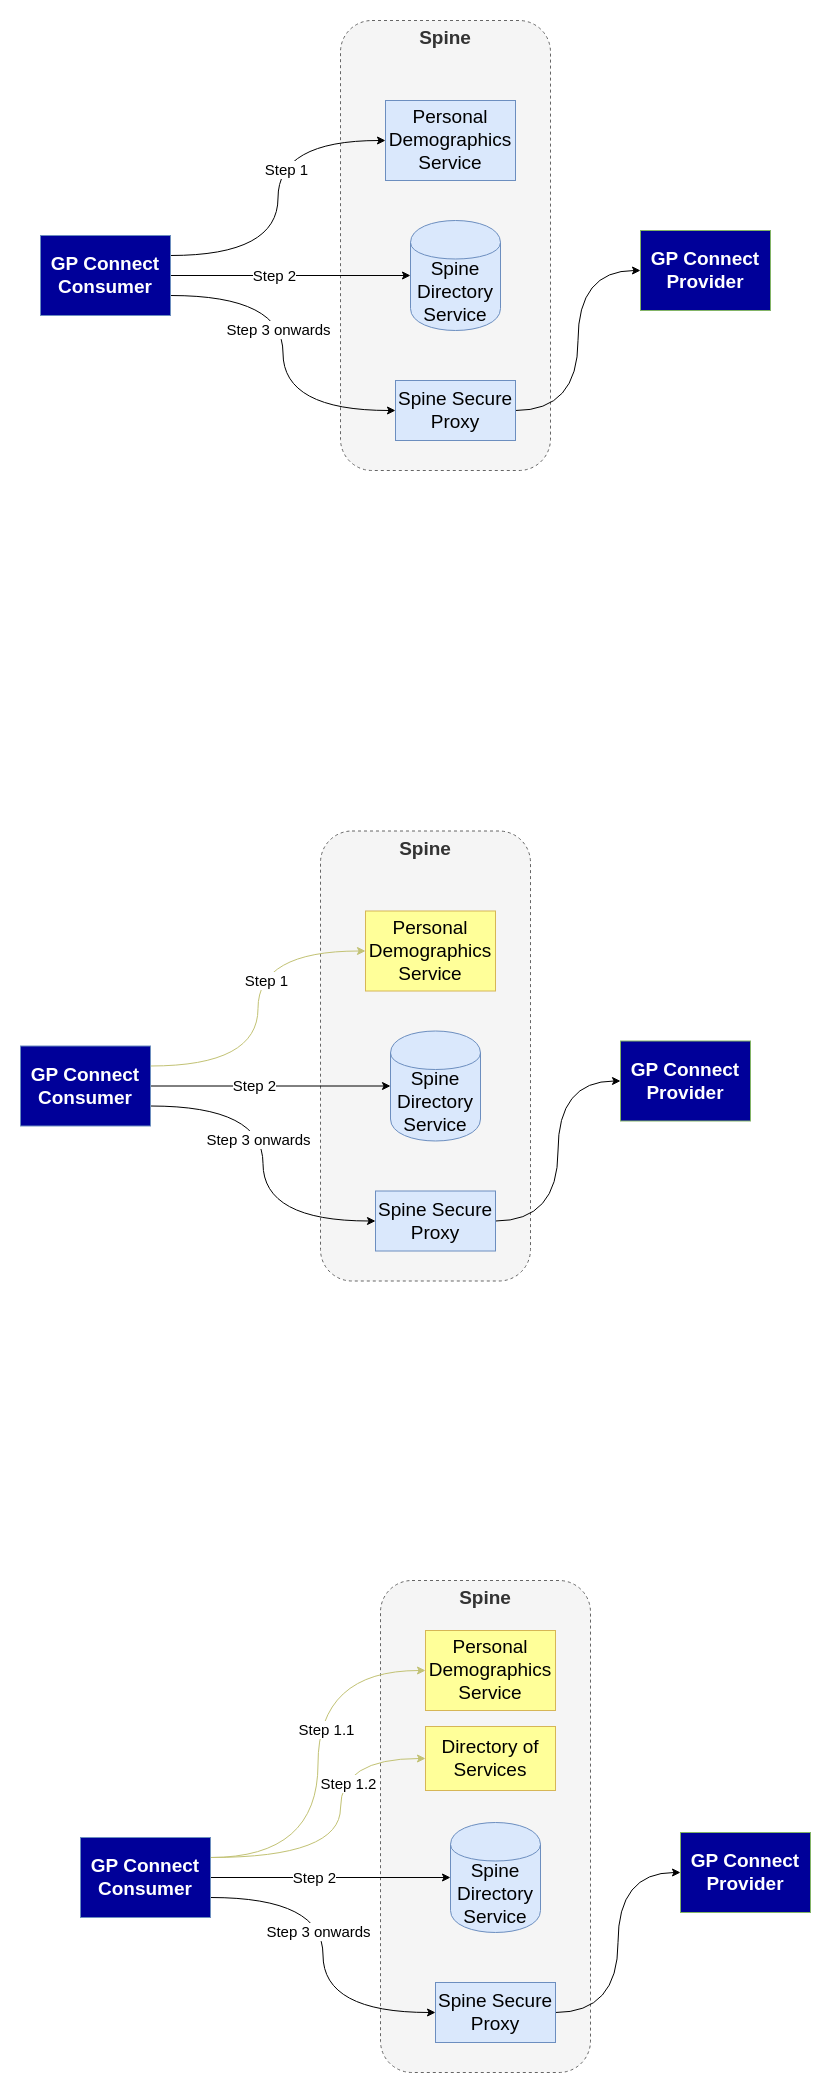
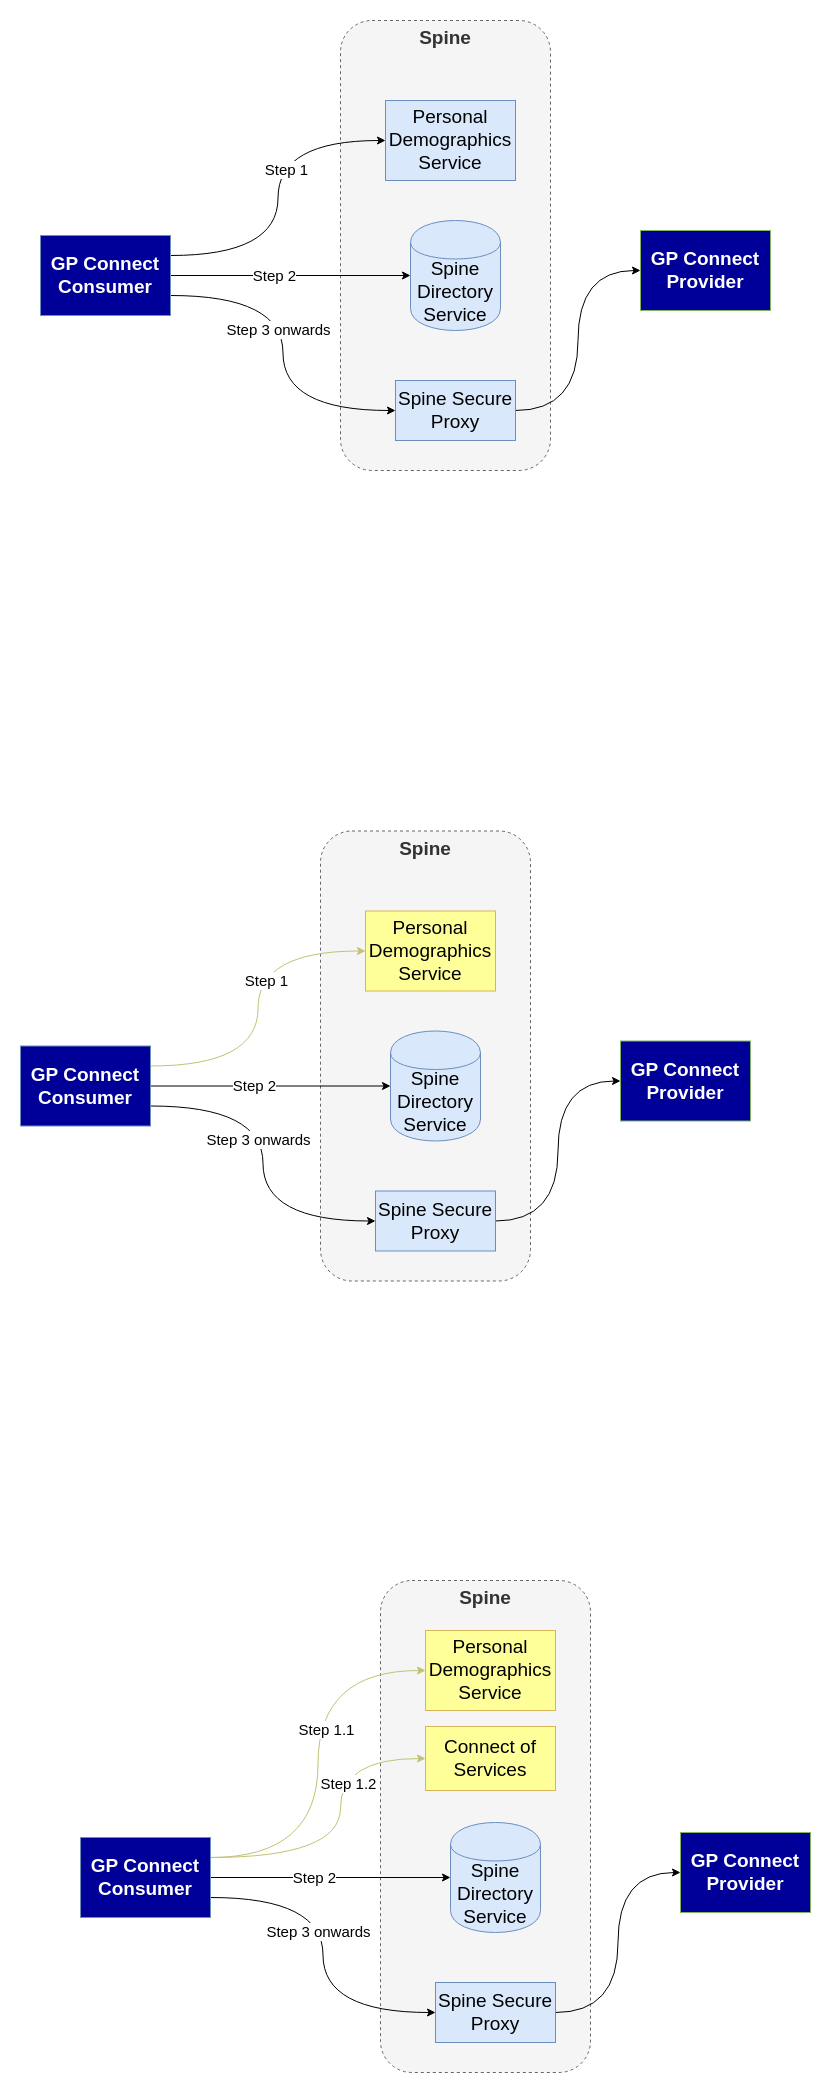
(491, 1759) -> (491, 1759)
